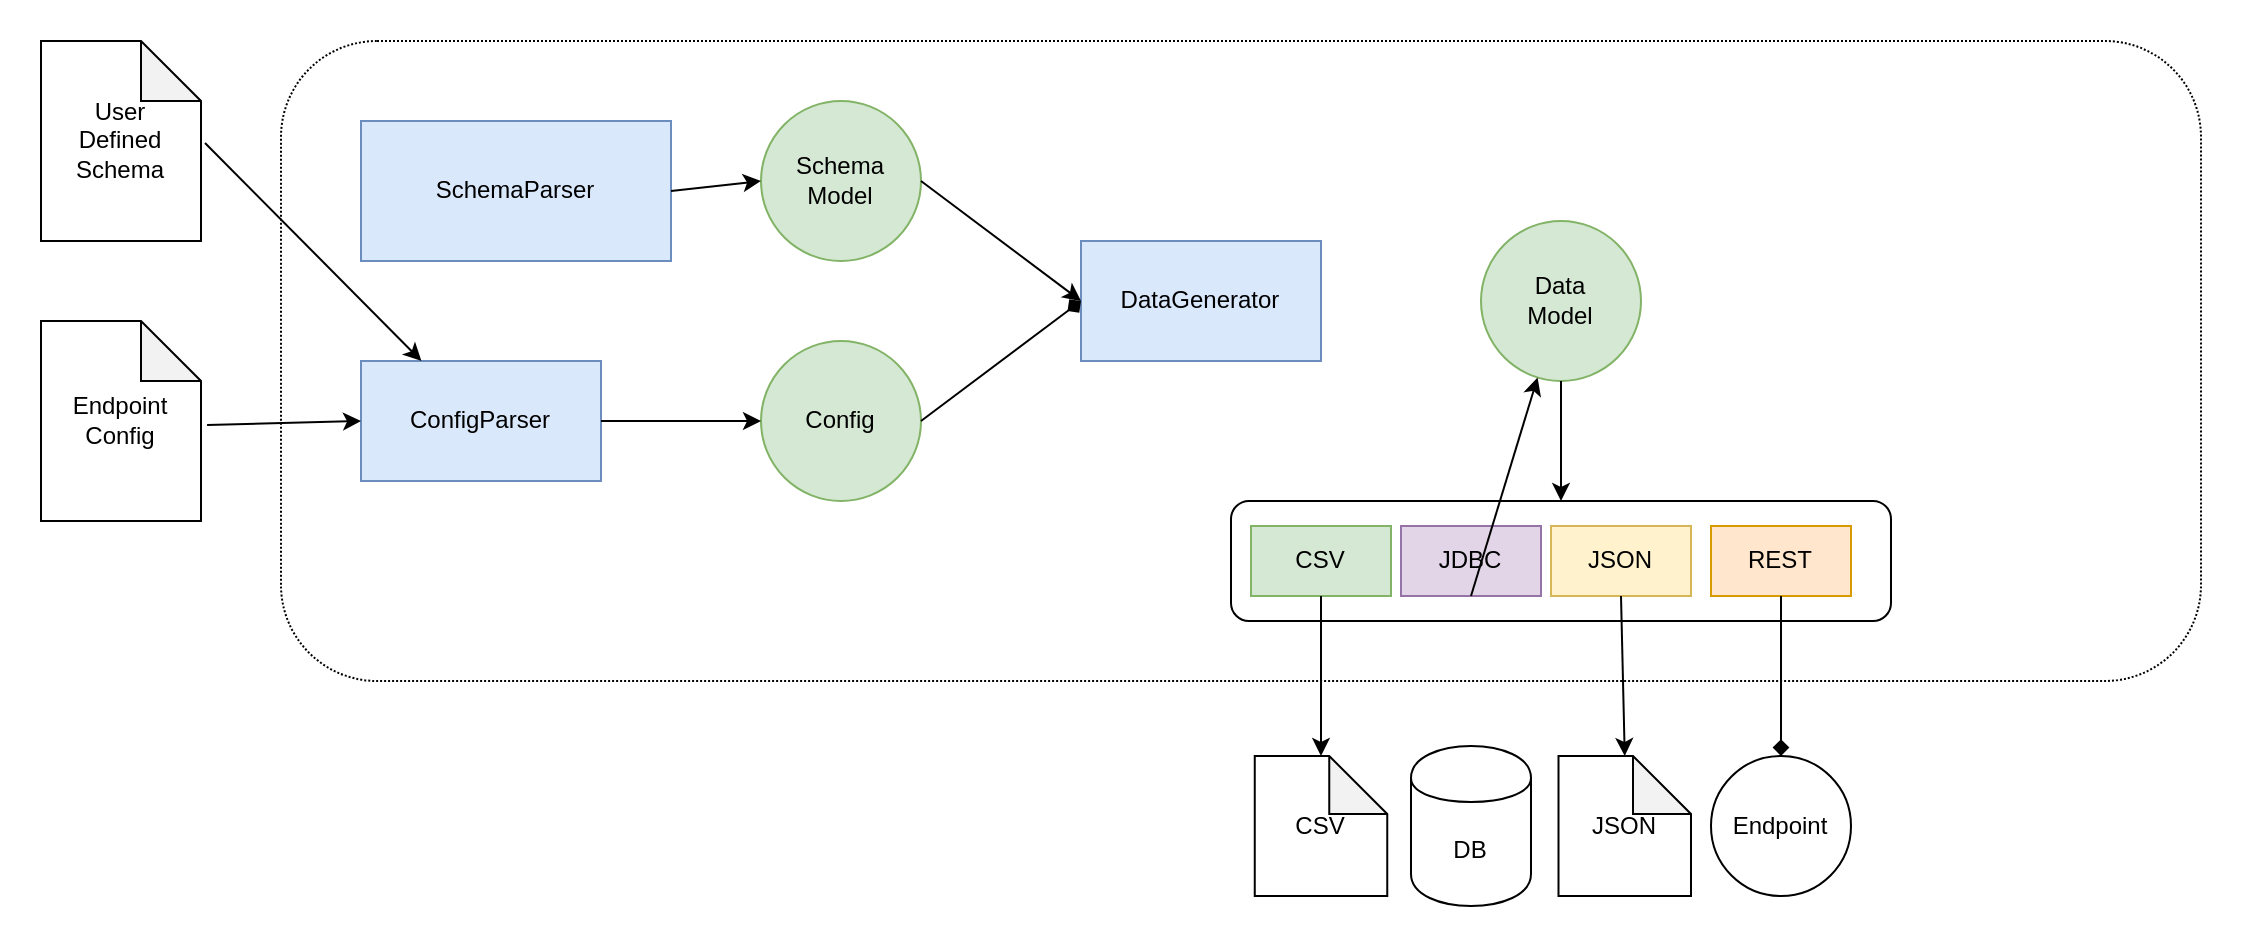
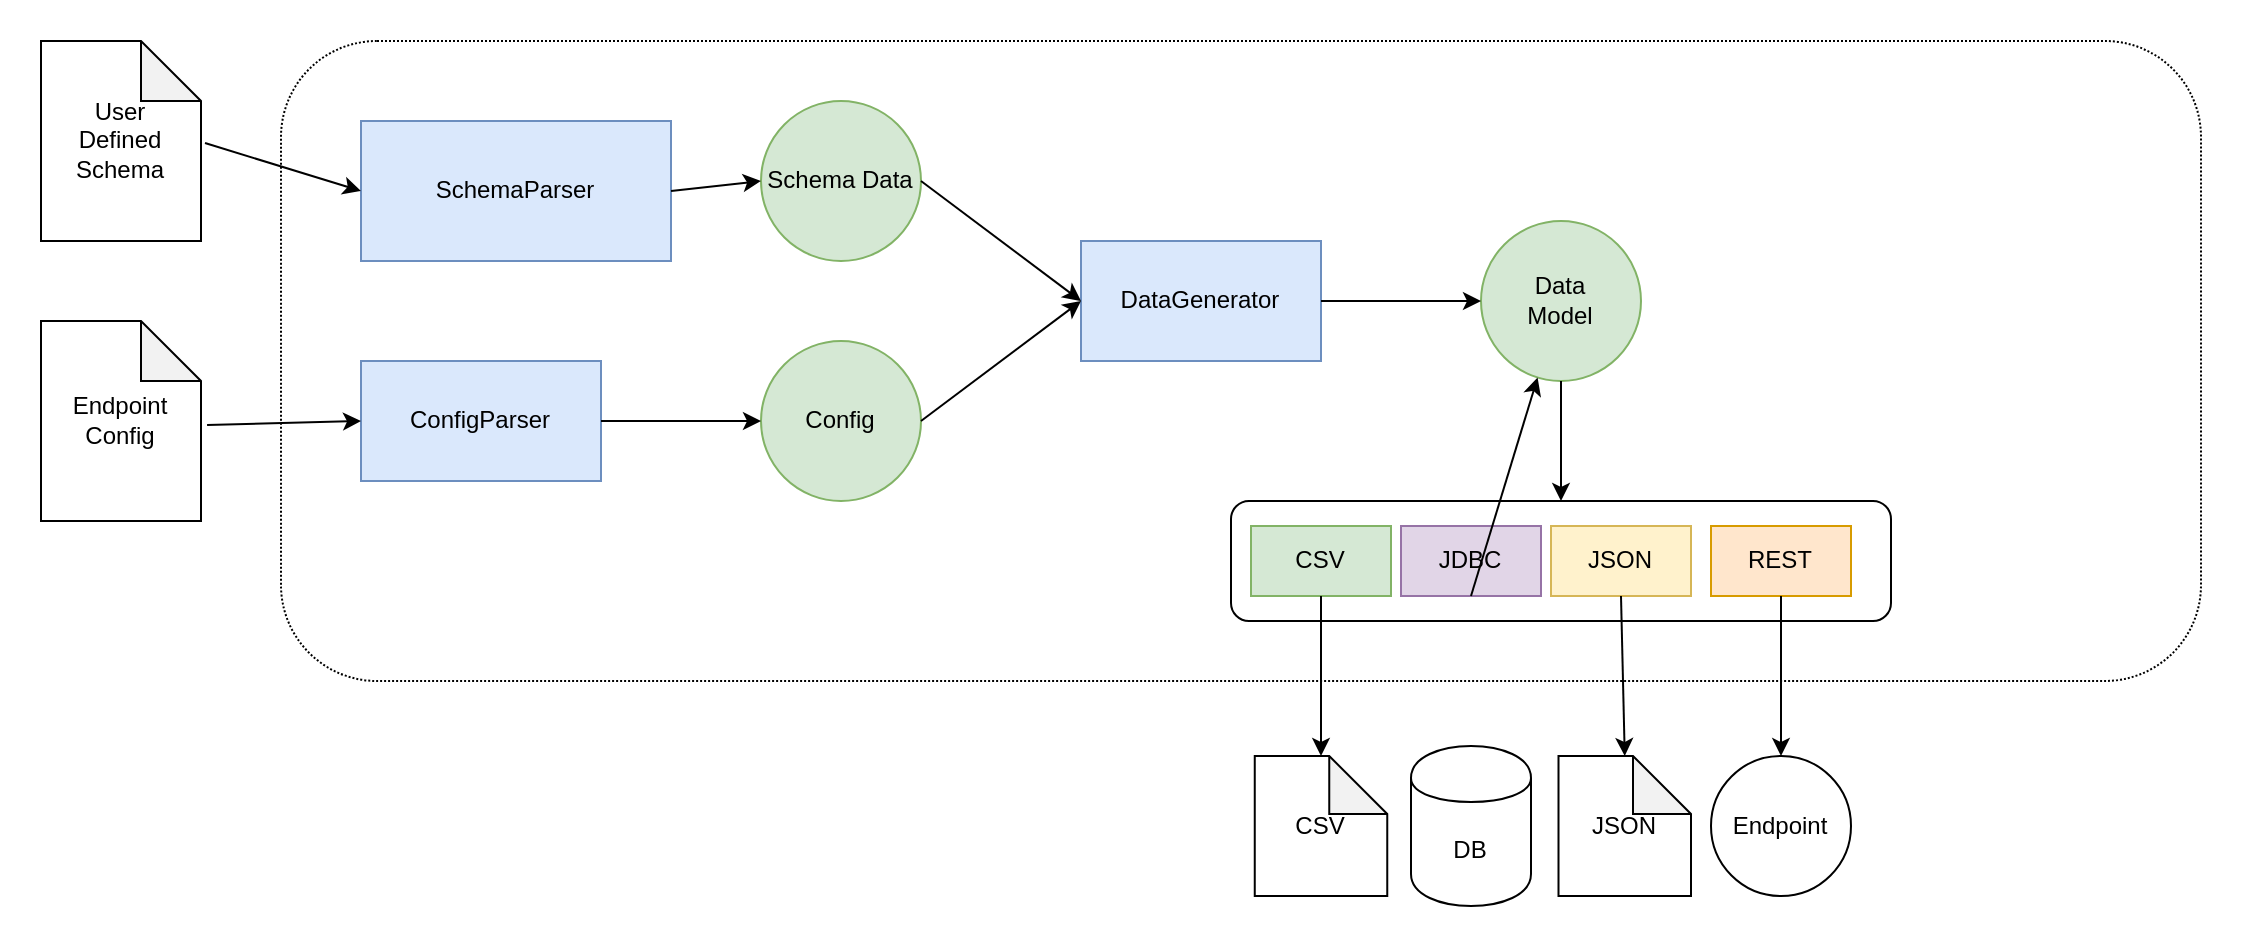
(841, 181) -> (841, 181)
(309, 247) -> (277, 165)
none -> (1394, 301)
(1069, 310) -> (1069, 310)
(1781, 740) -> (1781, 741)
